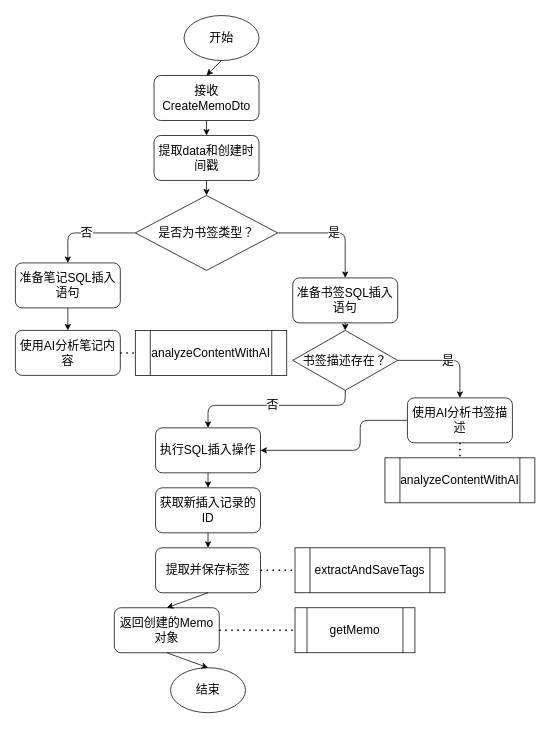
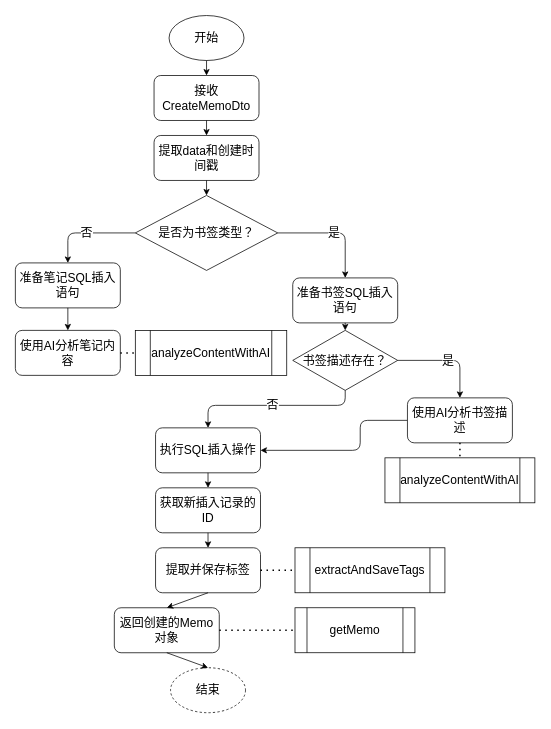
(222, 38) -> (207, 38)
(208, 690) -> (208, 690)
